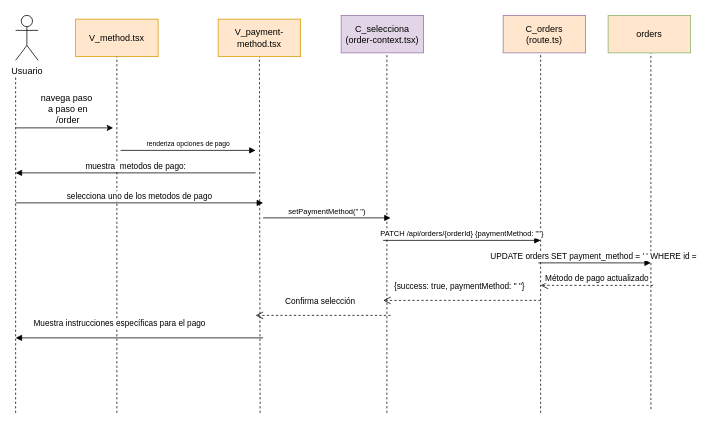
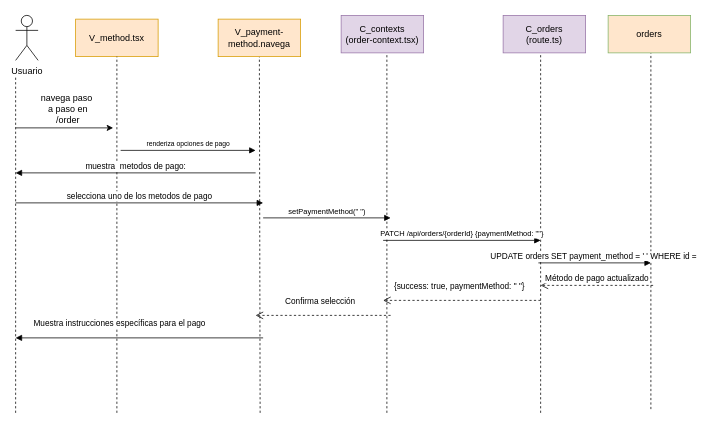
(382, 34) -> (382, 34)
(544, 34) -> (544, 34)
(259, 38) -> (259, 38)
